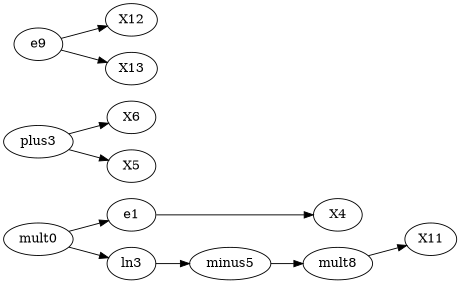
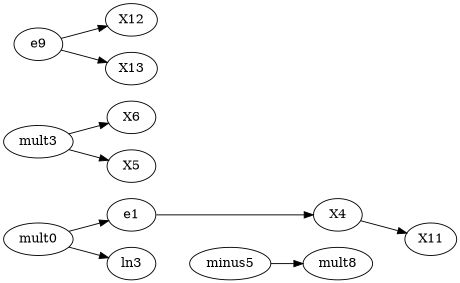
(38, 142) -> (38, 142)
(383, 252) -> (379, 226)
(168, 264) -> none
